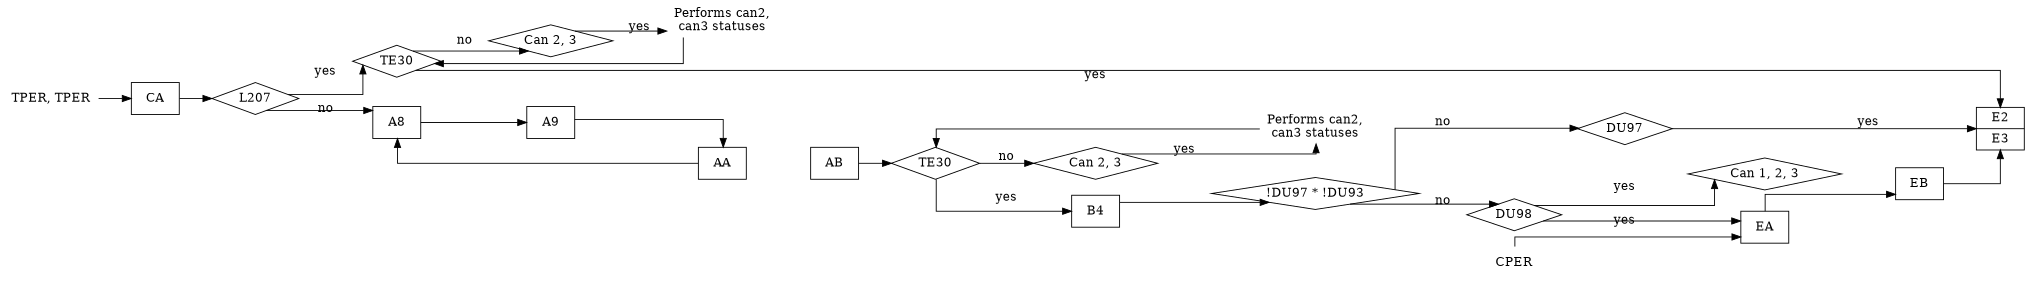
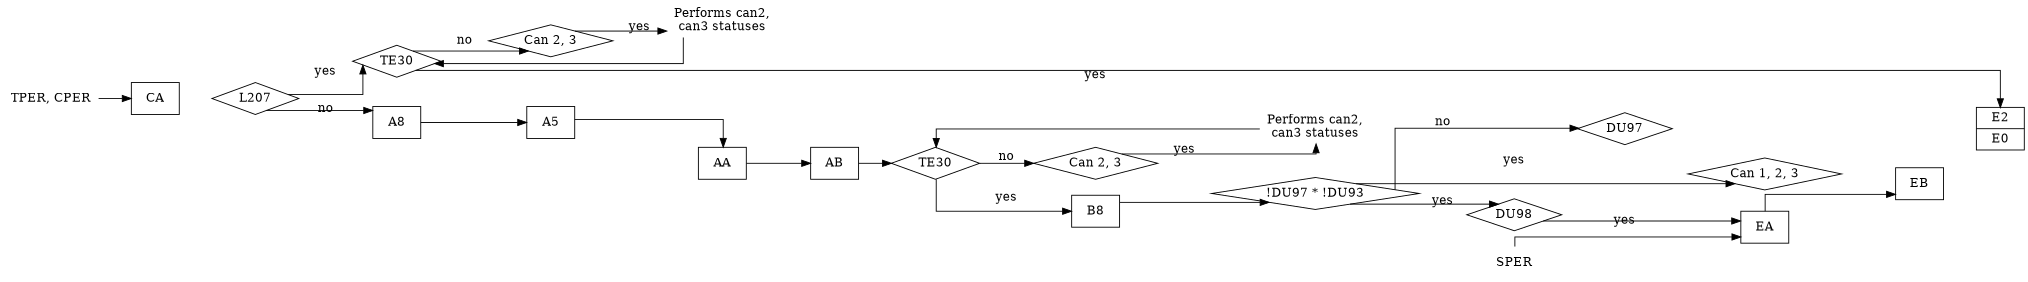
(51, 99) -> (51, 99)
(191, 99) -> none
(551, 122) -> (551, 122)
(1820, 129) -> none
(2000, 139) -> (2000, 139)
(540, 163) -> (774, 163)
(1985, 184) -> none
(1443, 201) -> (1443, 201)
(1633, 205) -> (1541, 184)
(1096, 211) -> (1096, 211)
(1514, 263) -> (1514, 263)
